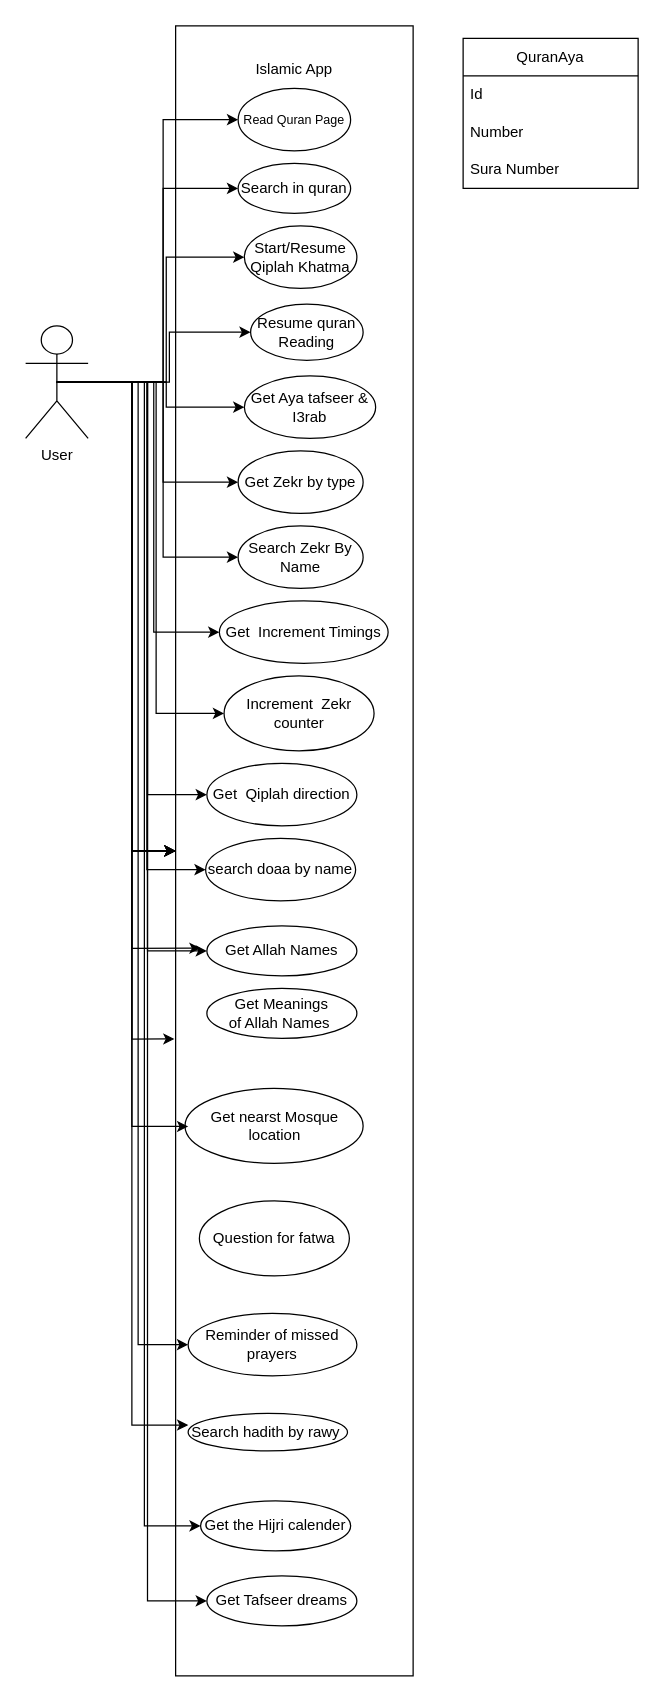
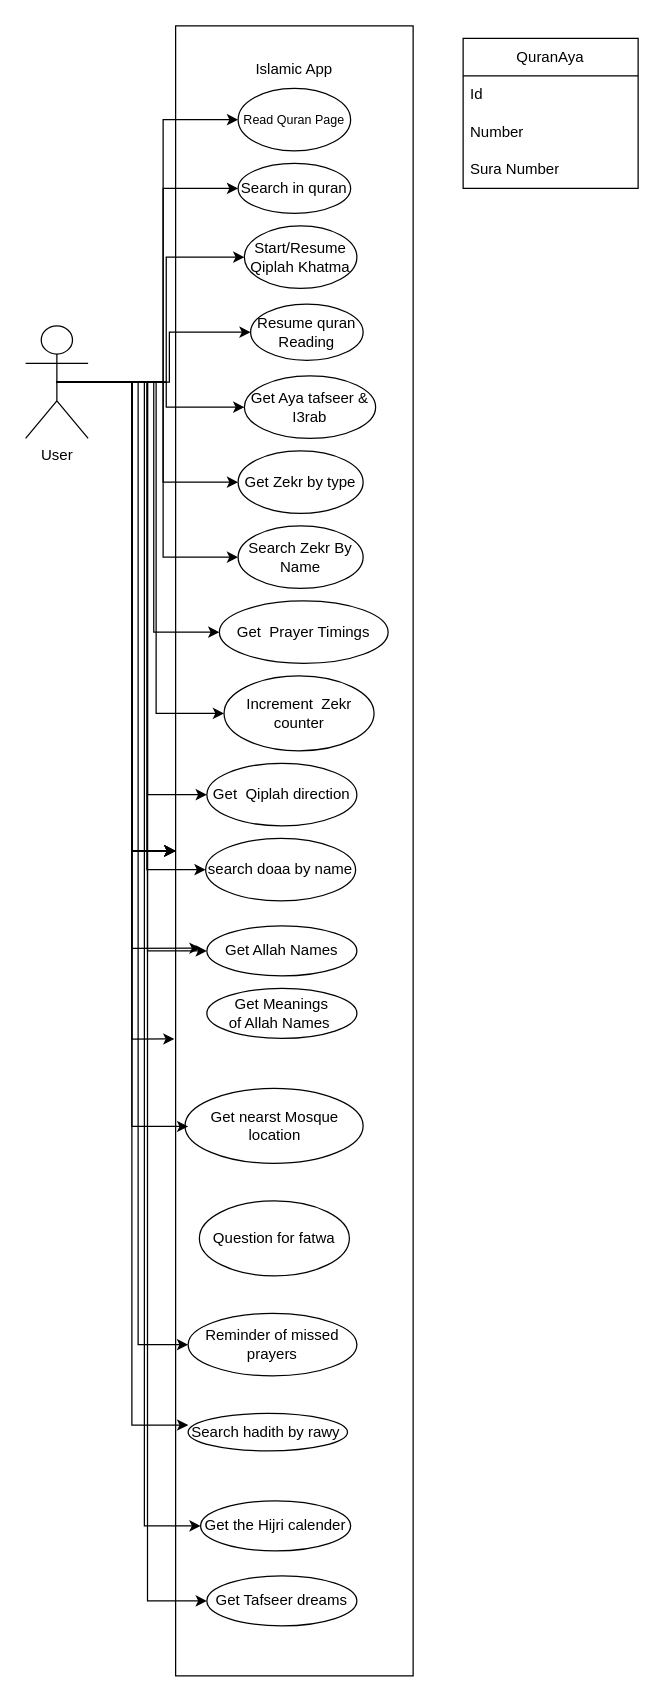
(304, 632) -> (304, 632)
